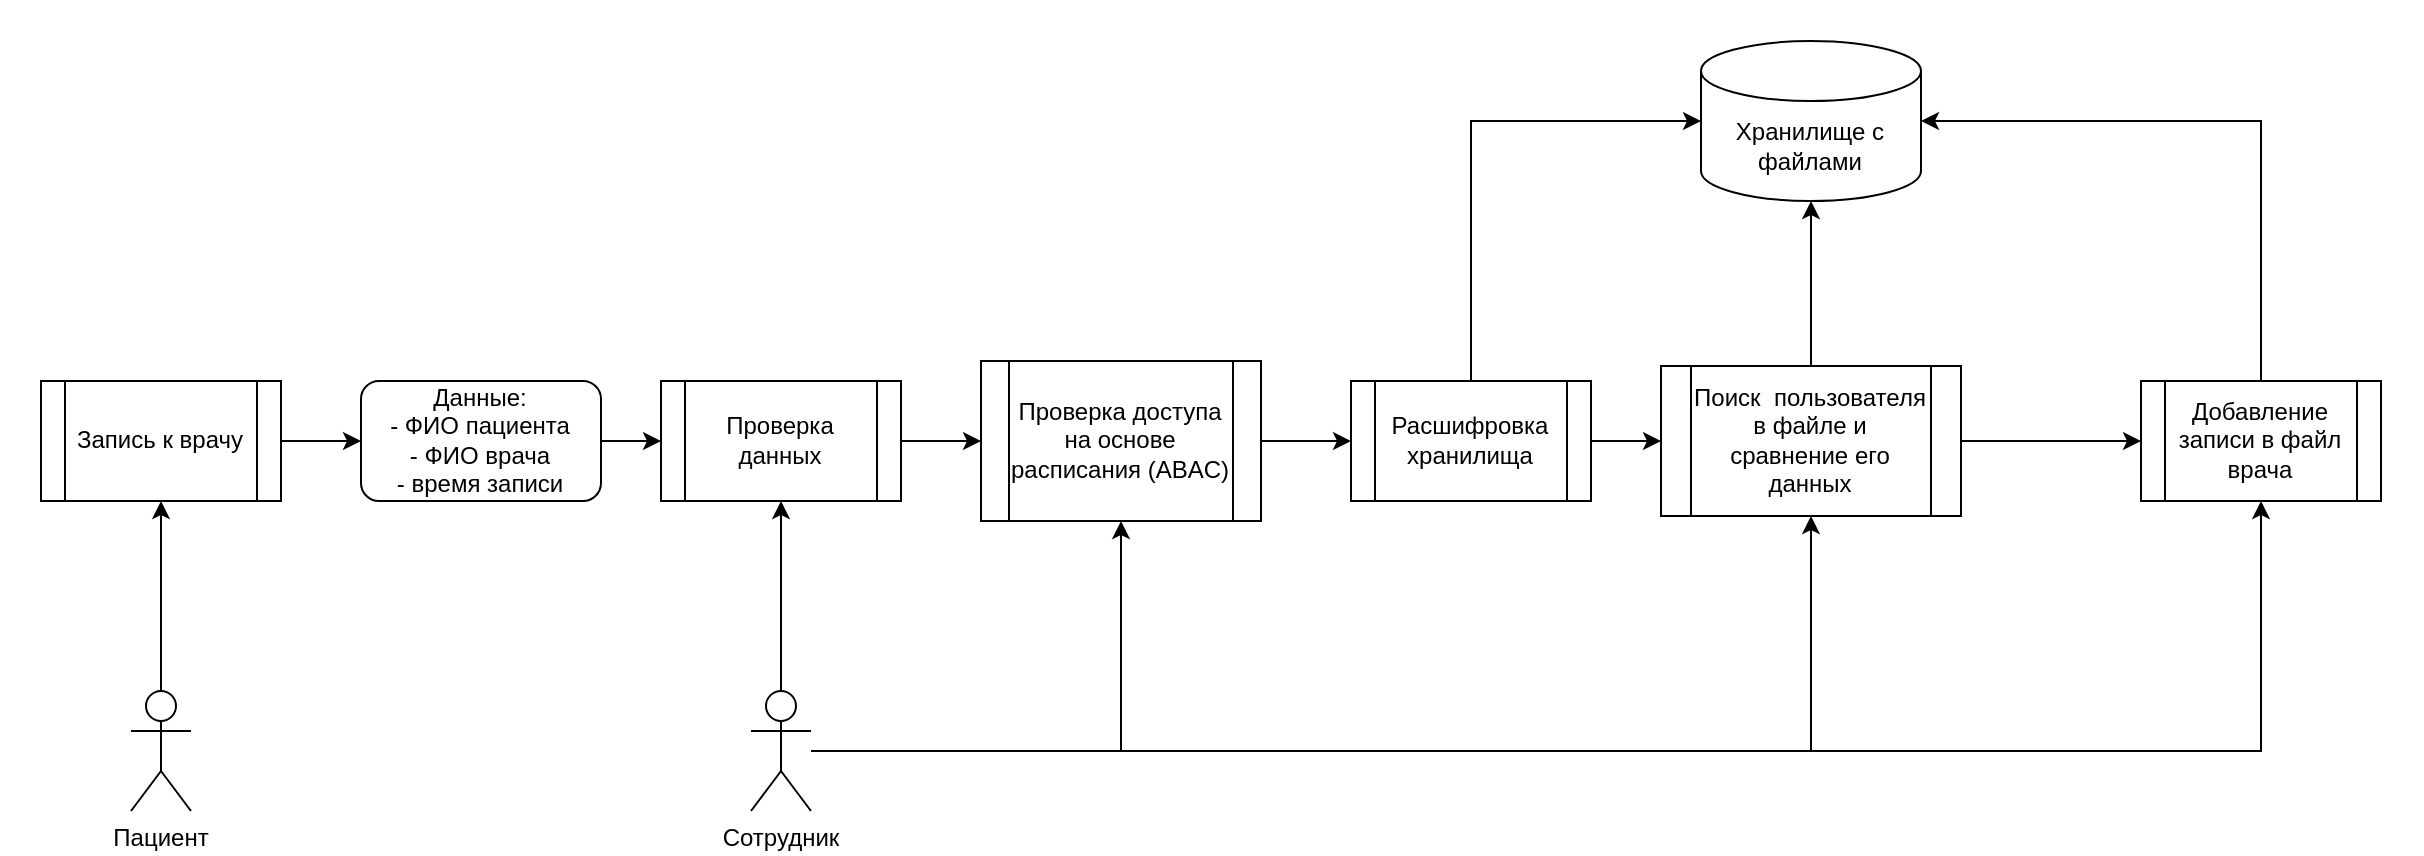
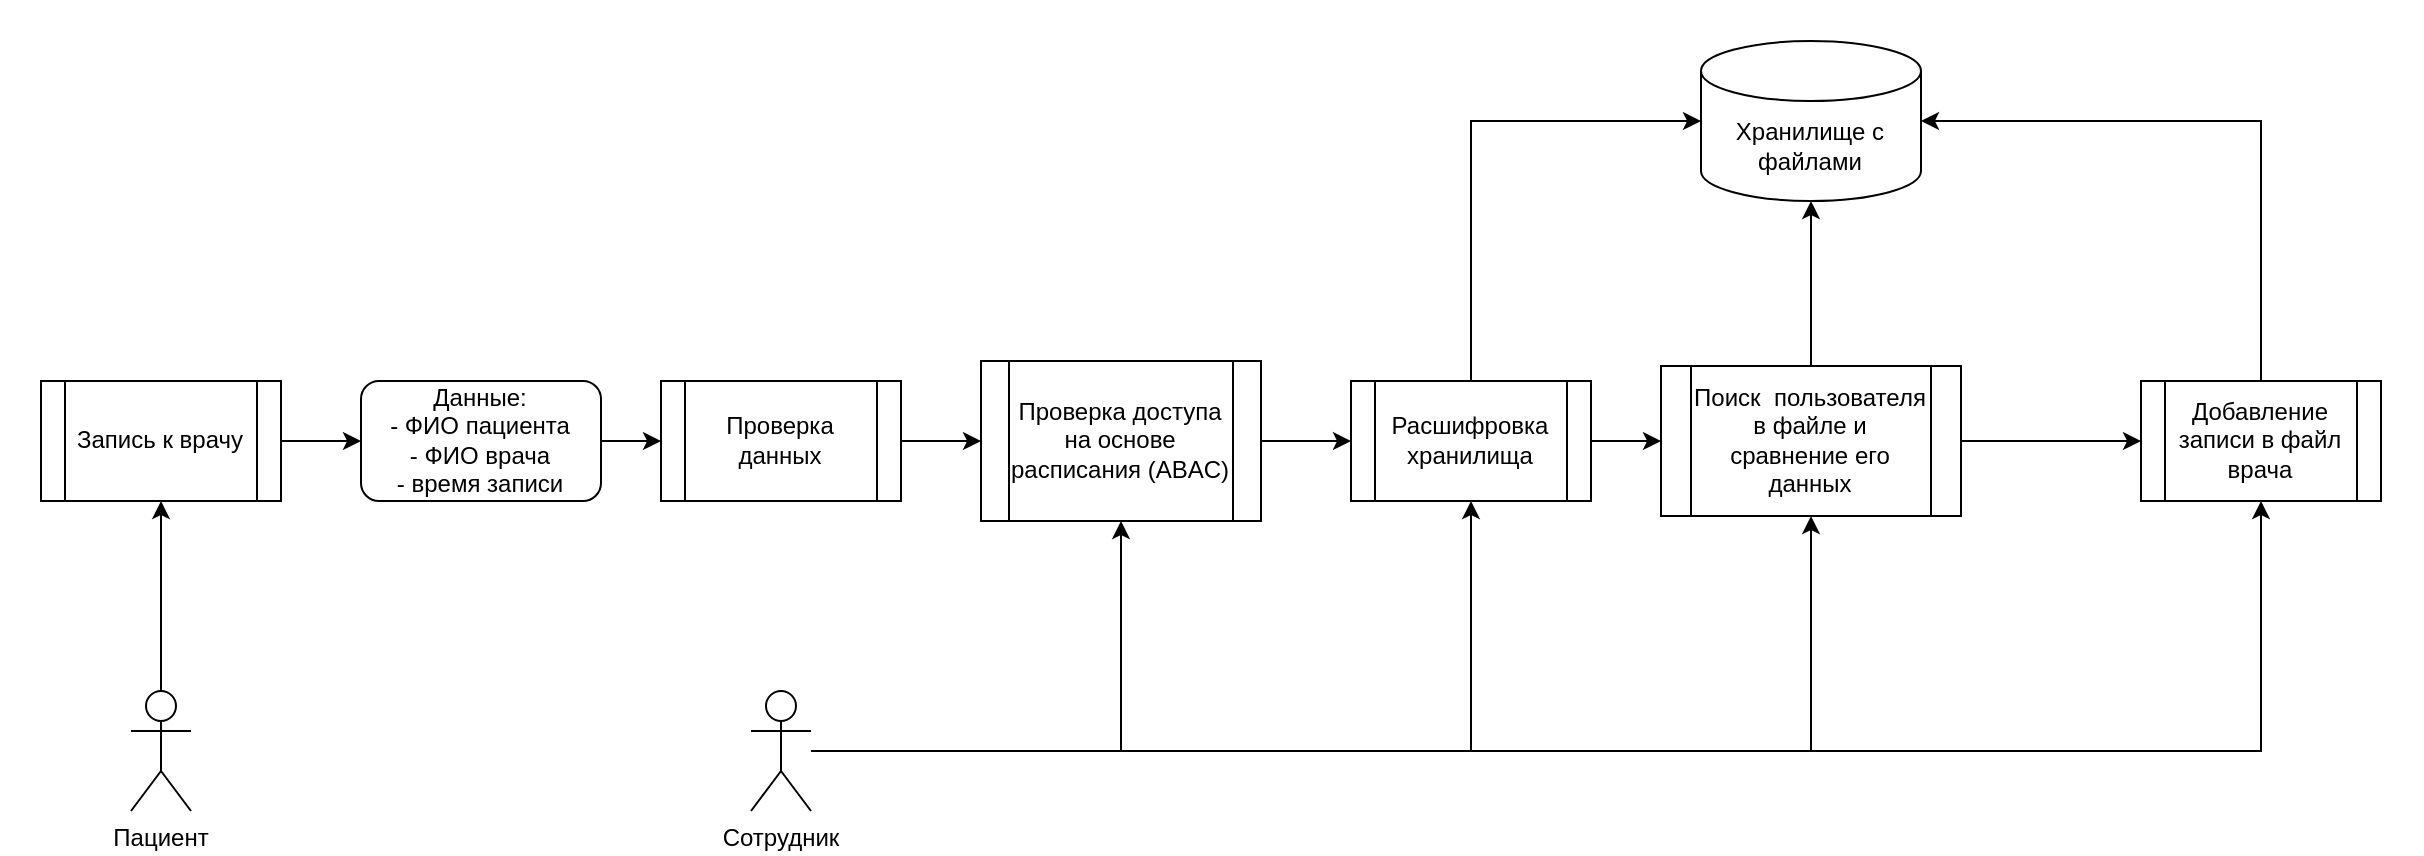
(781, 603) -> (1471, 631)
